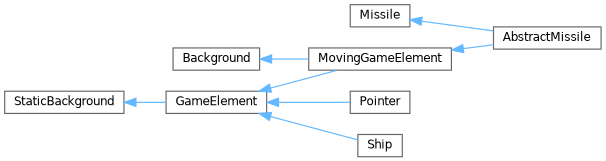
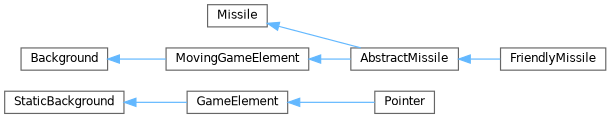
none -> (553, 59)
(304, 79) -> none
(380, 146) -> none
